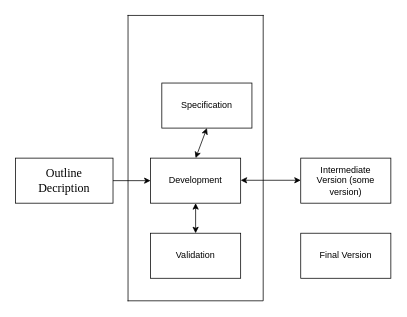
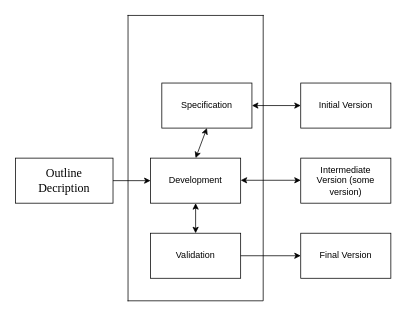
none -> (275, 105)
none -> (345, 105)
none -> (267, 255)
